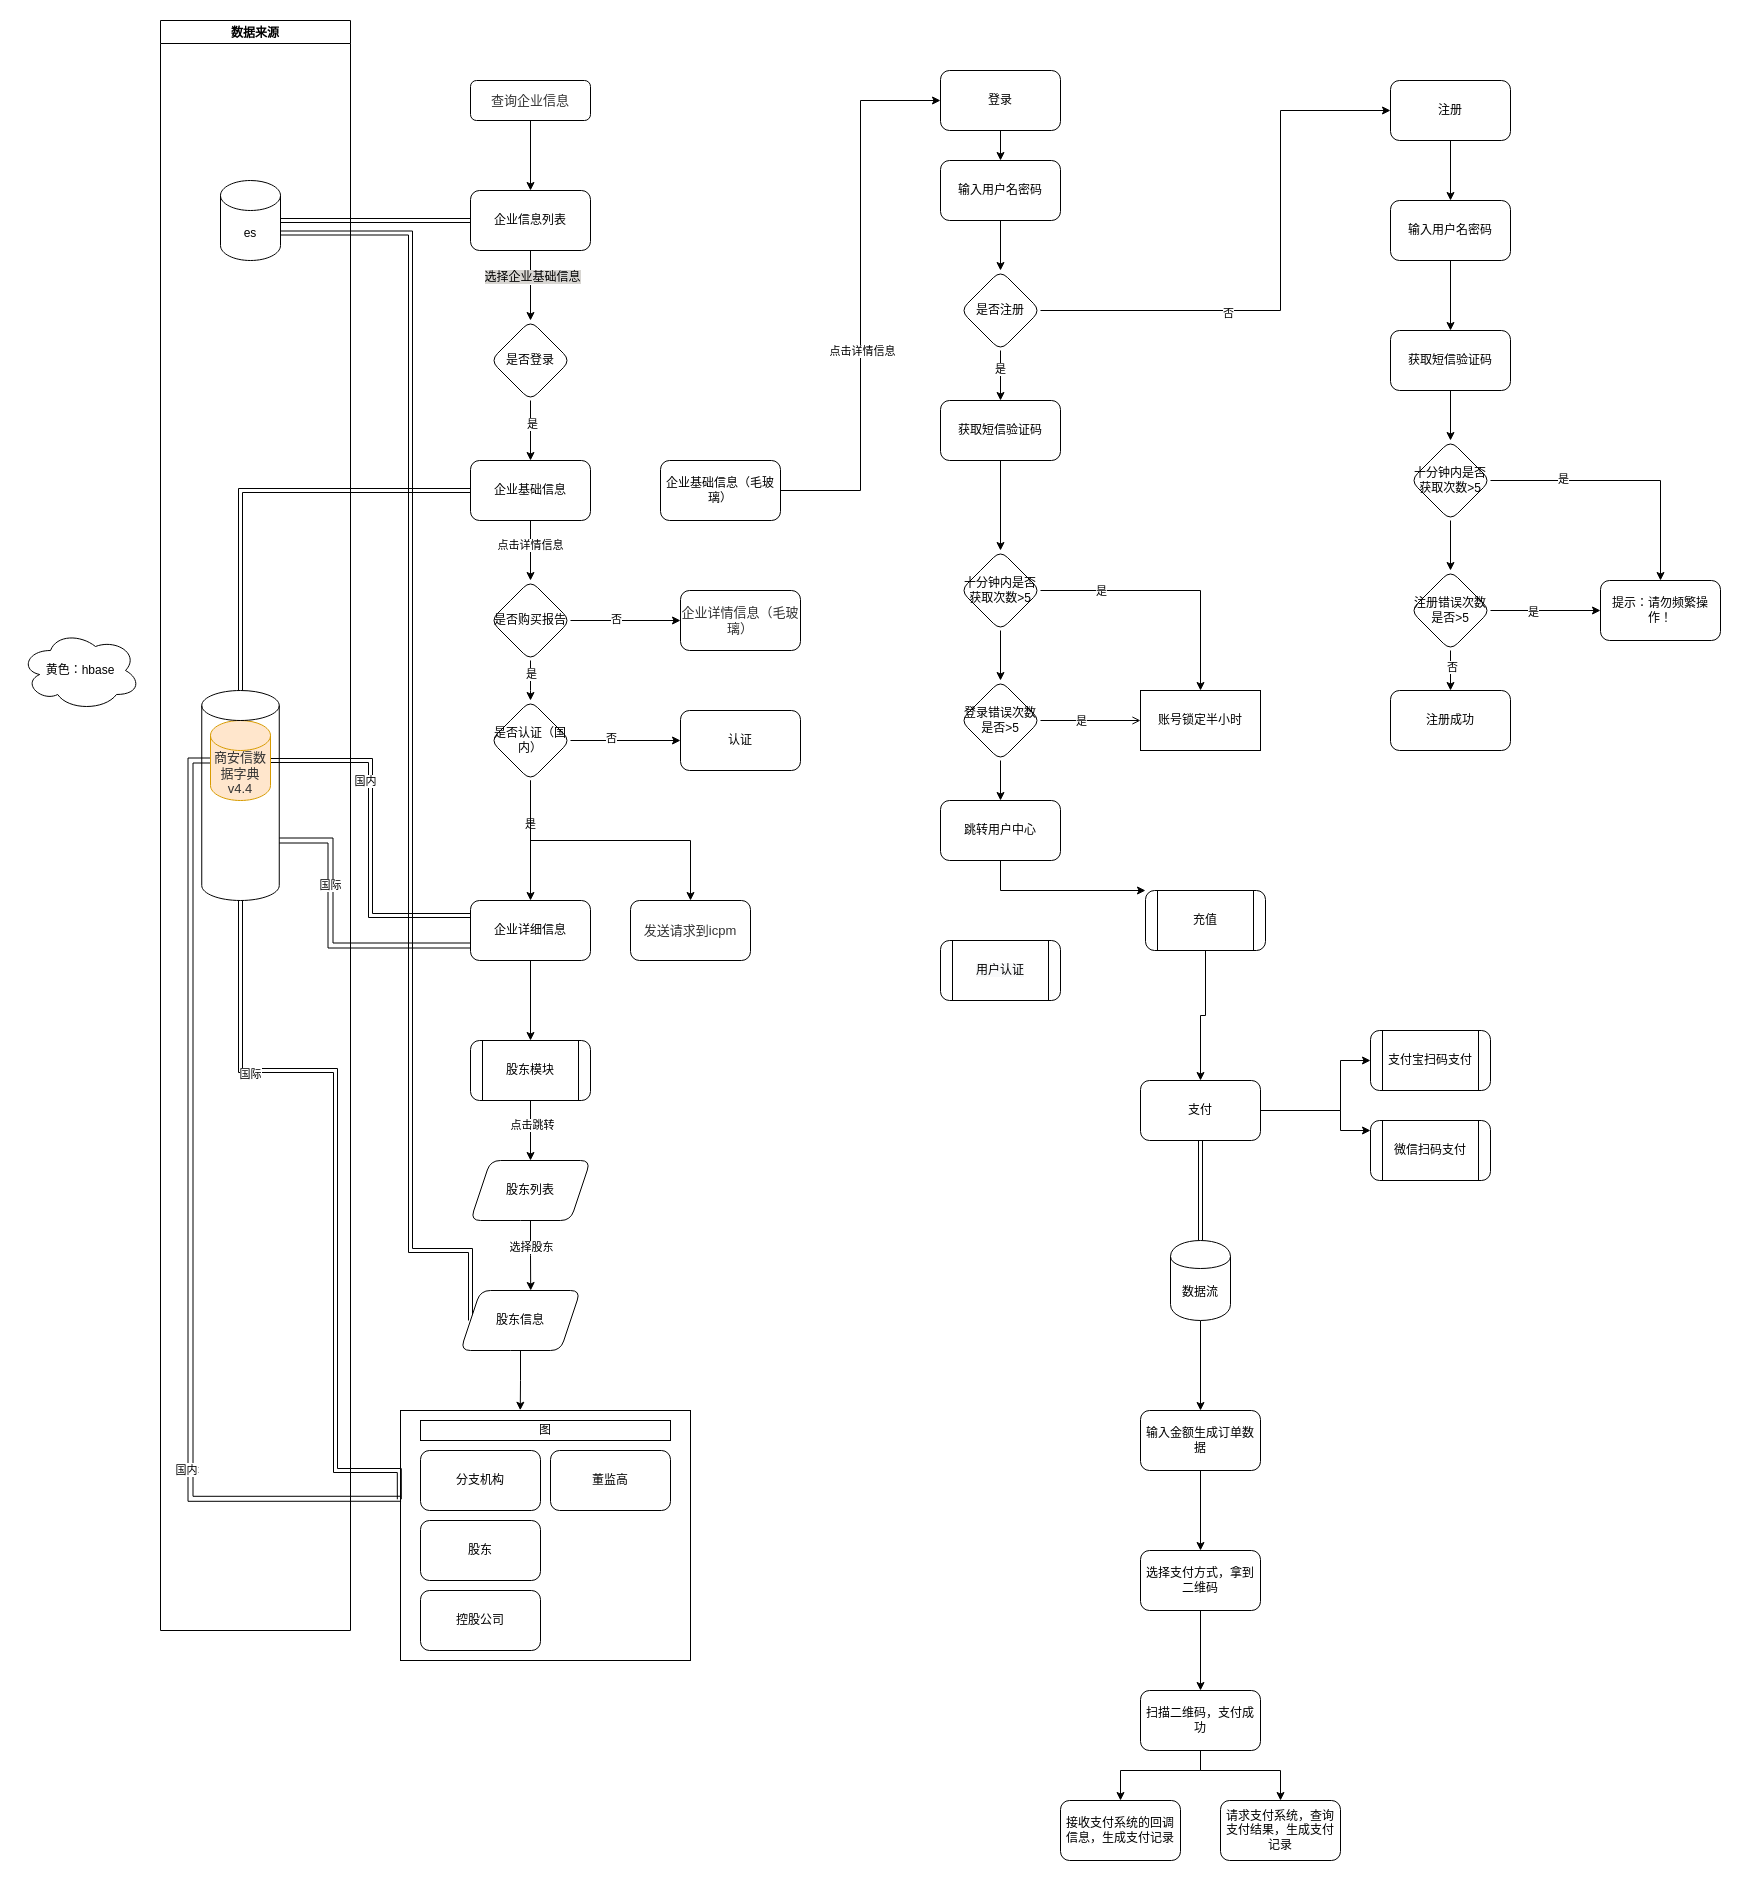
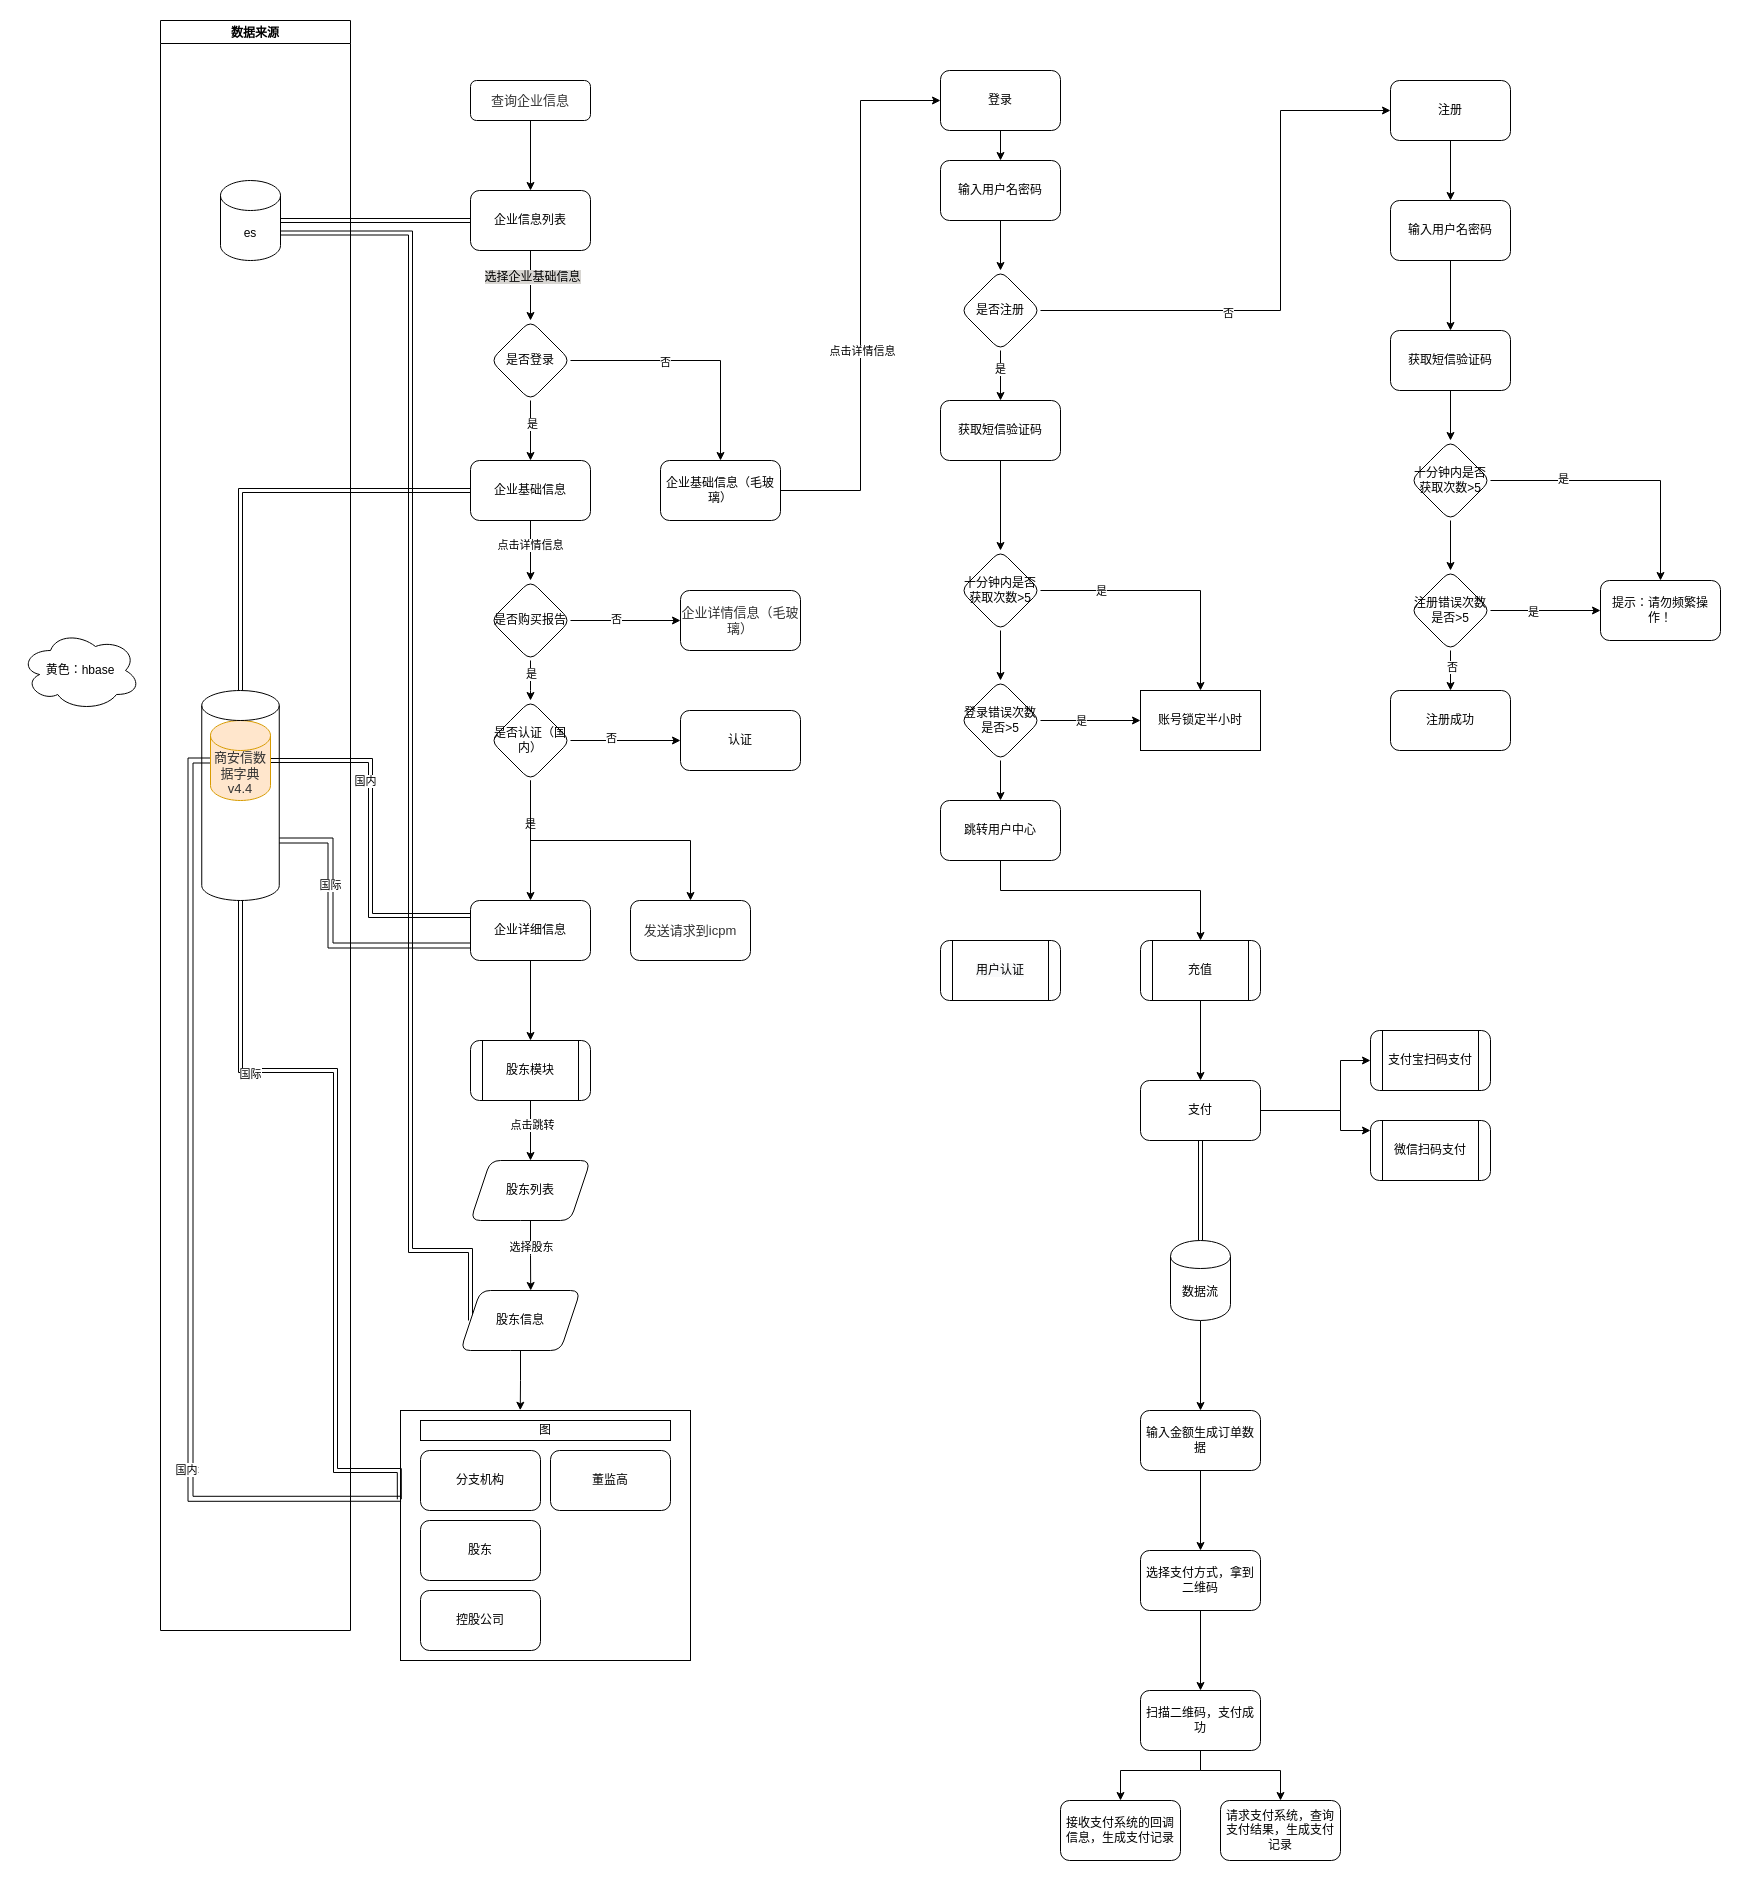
none -> (692, 361)
(1134, 721) -> (1132, 721)
(1206, 921) -> (1201, 971)
